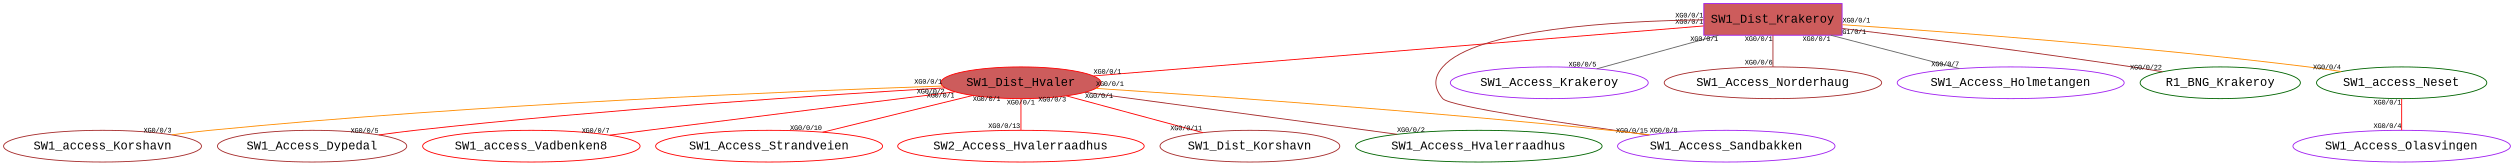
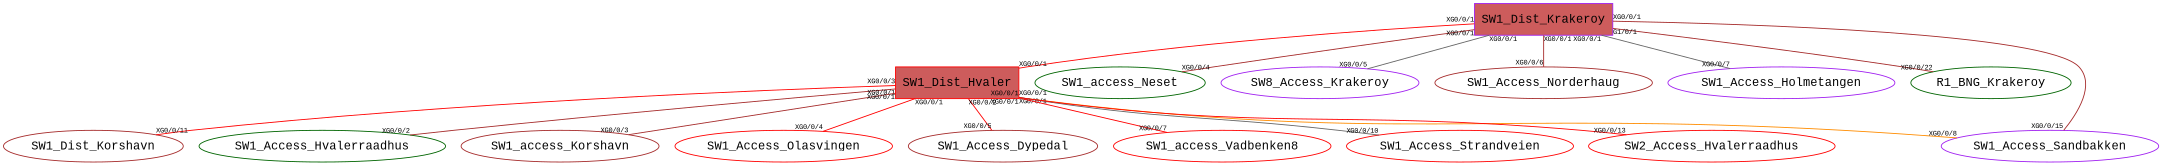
(2092, 44) -> (1328, 50)
(1021, 83) -> (957, 83)
(1549, 83) -> (1320, 83)
(557, 104) -> (762, 114)
(898, 114) -> (1199, 118)
(2402, 115) -> (869, 115)
(2402, 146) -> (784, 146)
